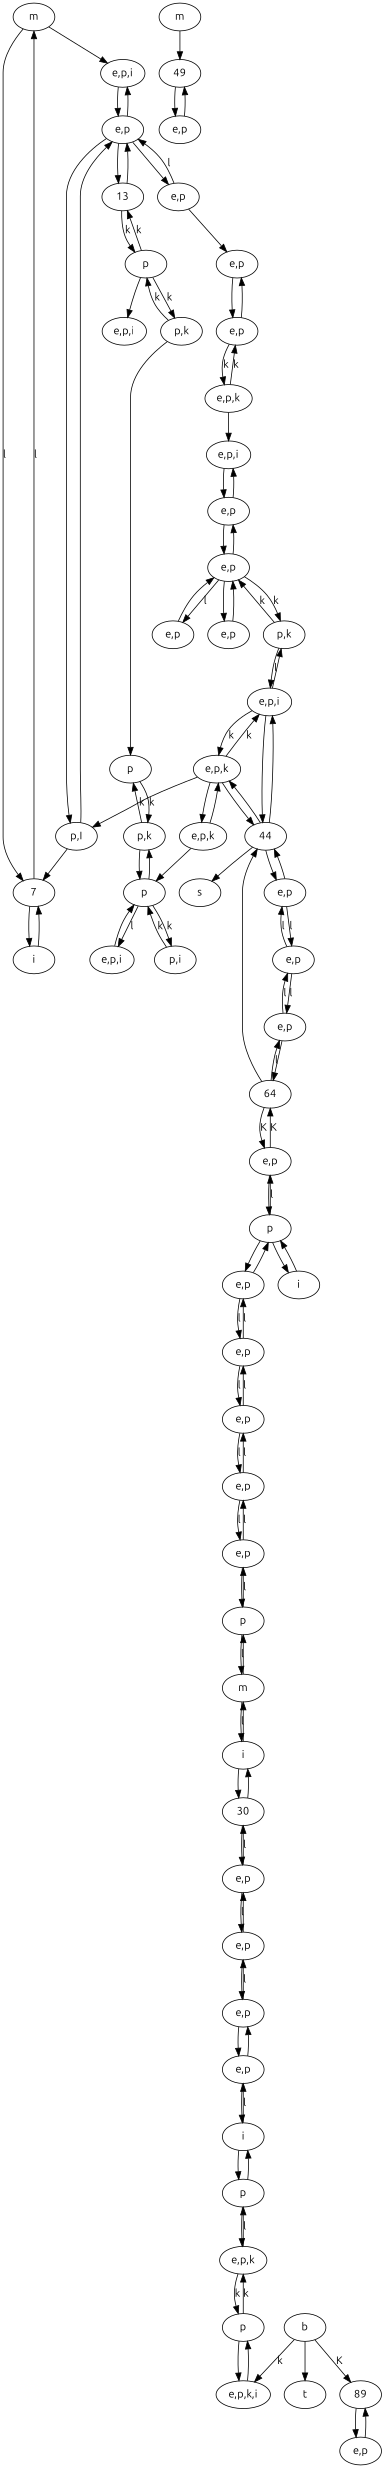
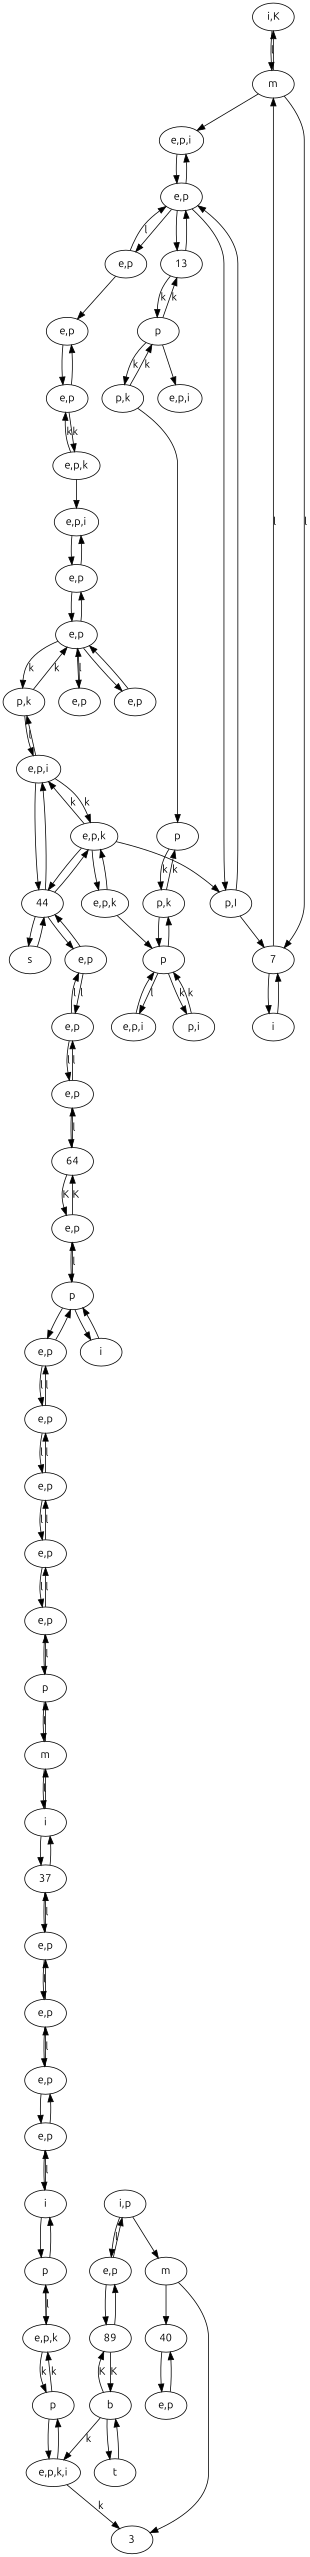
none -> (273, 17)
(180, 73) -> (166, 2338)
(242, 970) -> (40, 936)
(243, 1812) -> (46, 1879)
none -> (125, 2204)
none -> (110, 2368)
none -> (118, 2443)
none -> (132, 2540)
